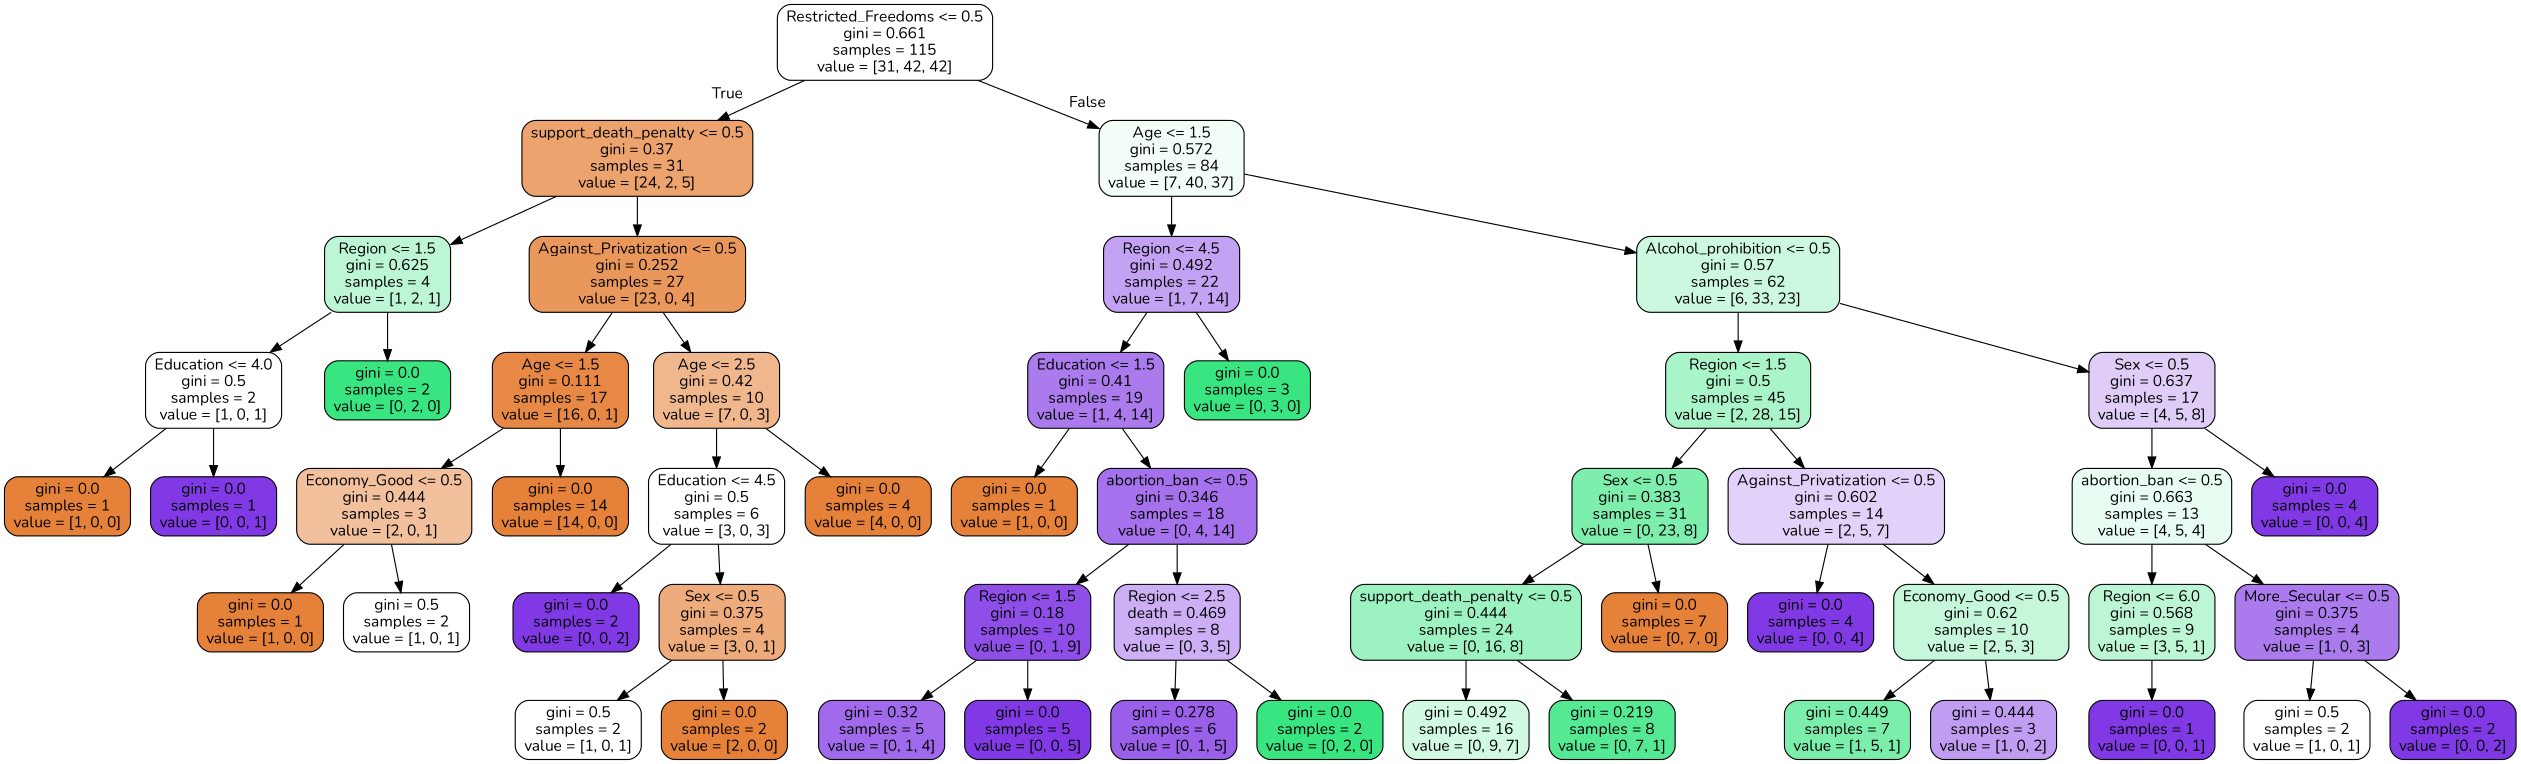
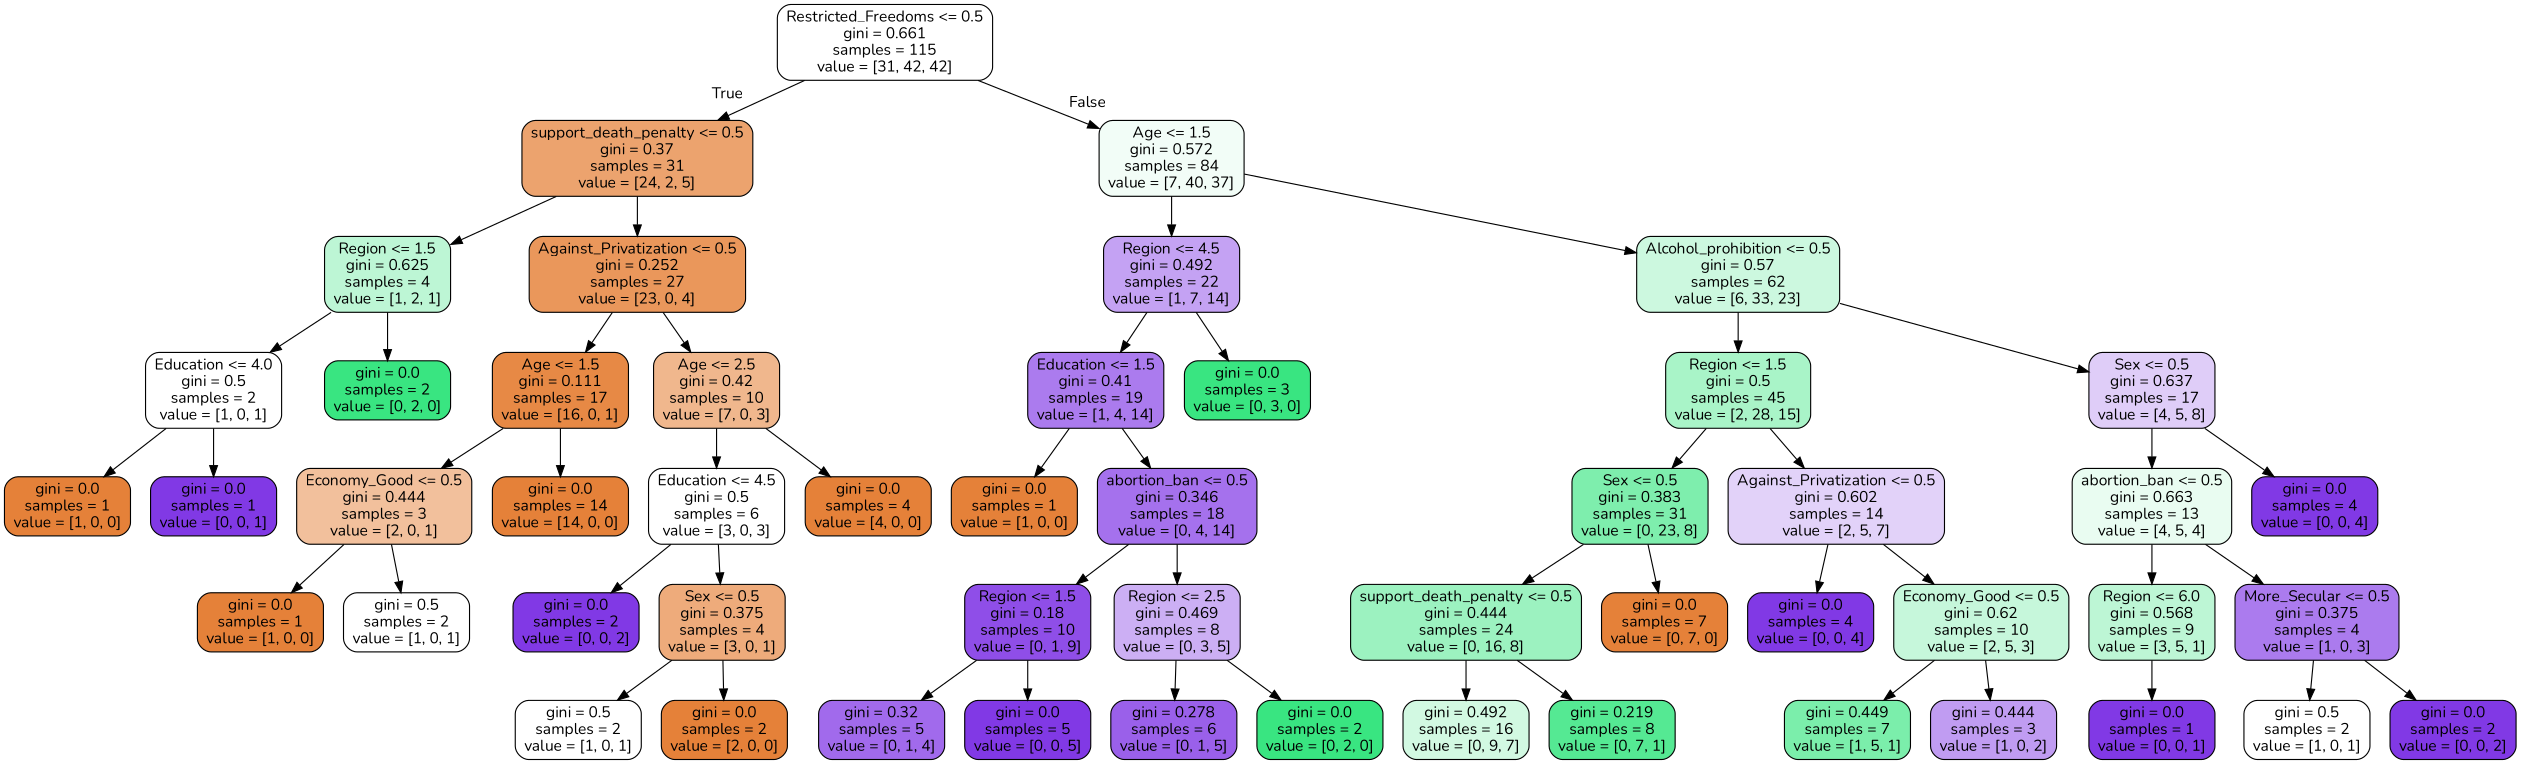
(1177, 622) -> (1177, 622)
